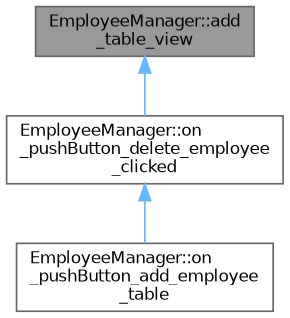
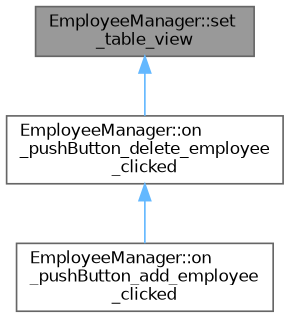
(145, 31) -> (145, 31)
(145, 277) -> (145, 277)
